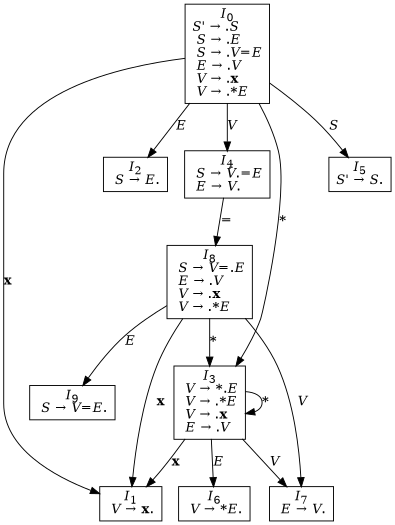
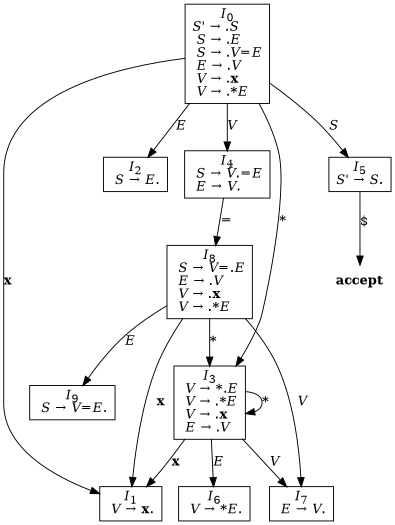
none -> (360, 282)
